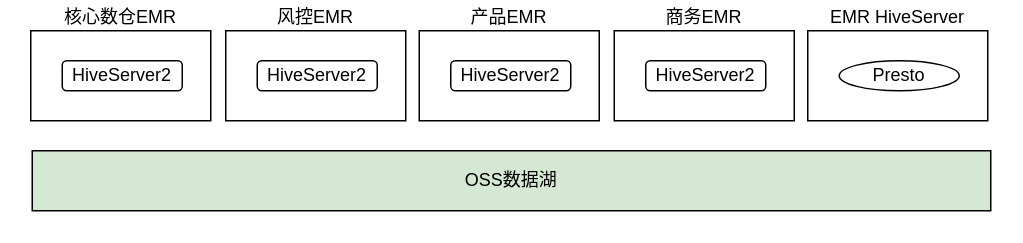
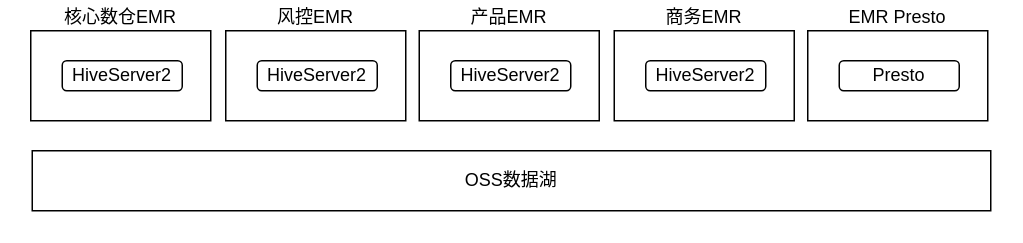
(898, 15) -> (898, 15)
(899, 76) -> (899, 76)
(512, 181) -> (512, 181)
